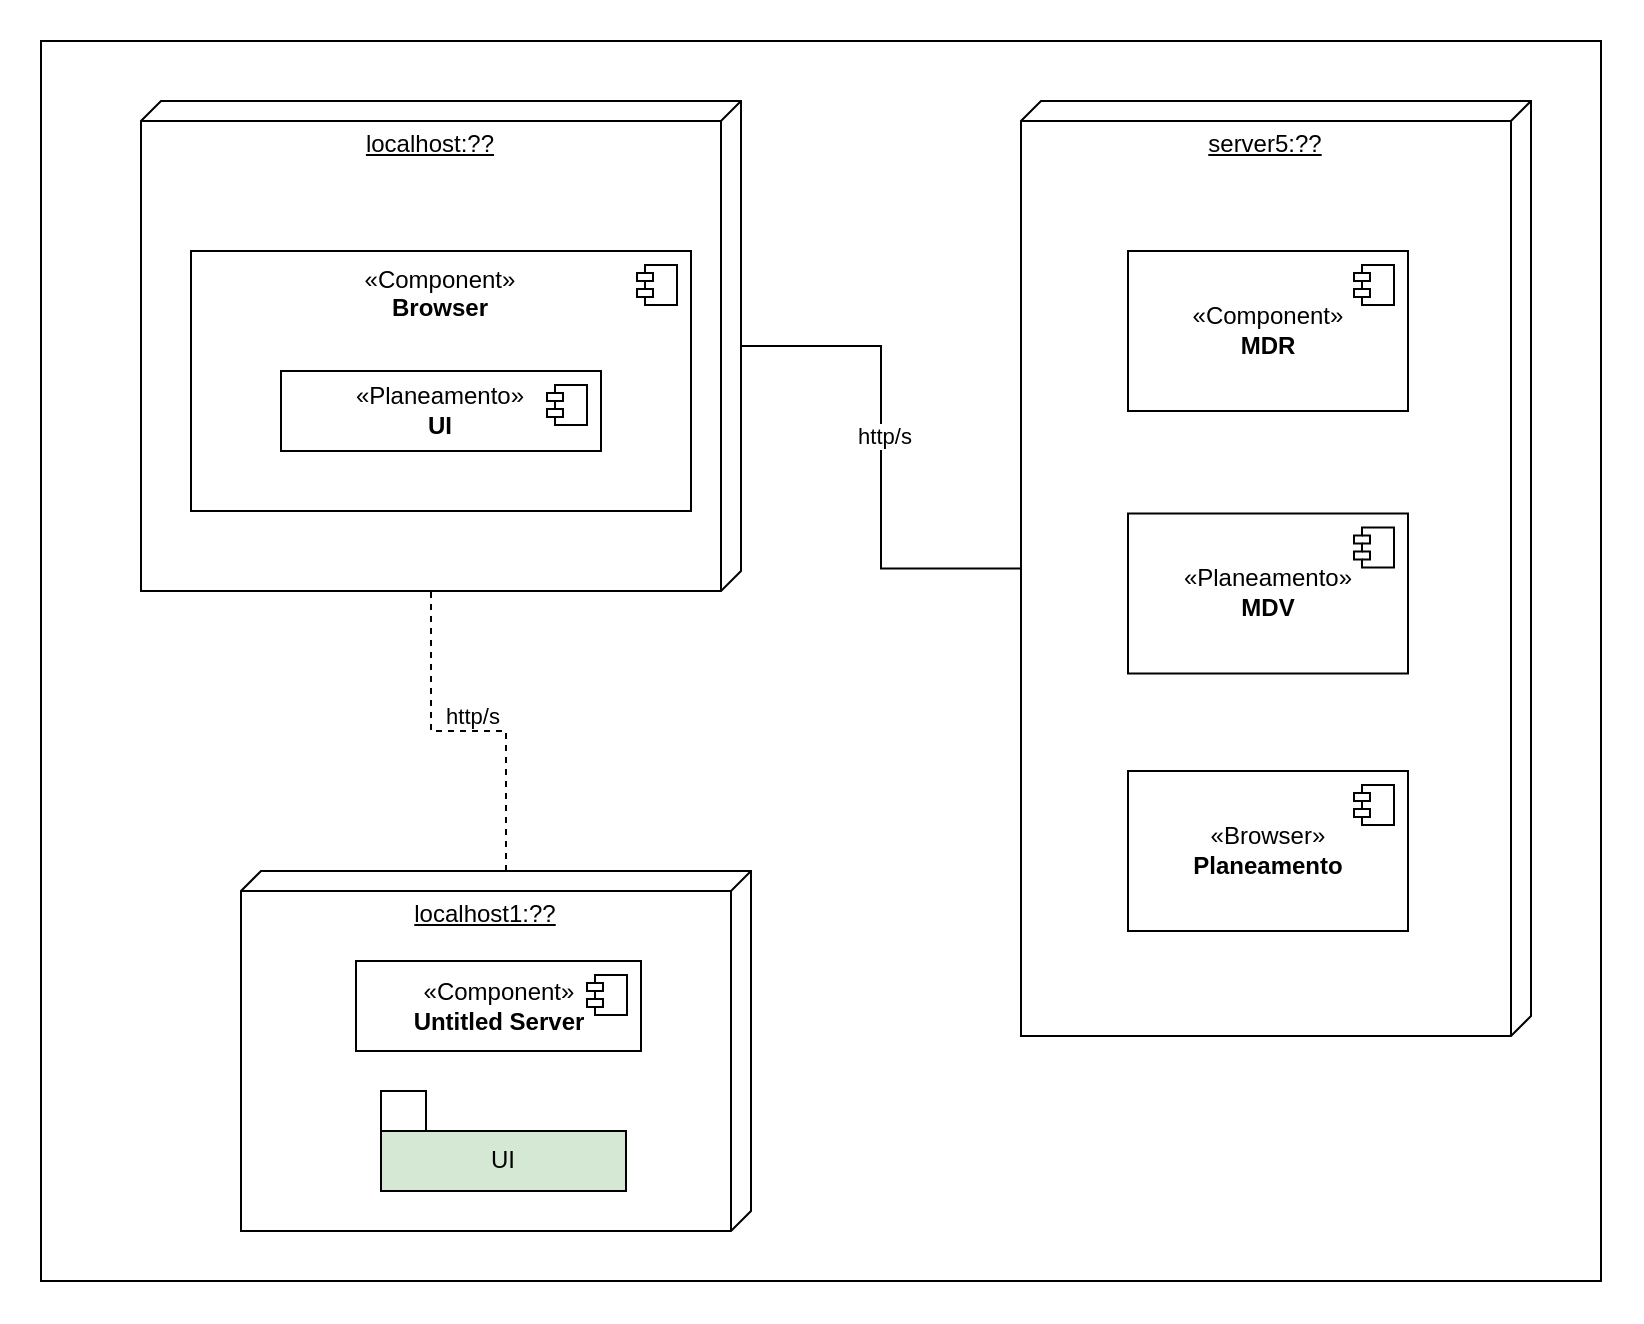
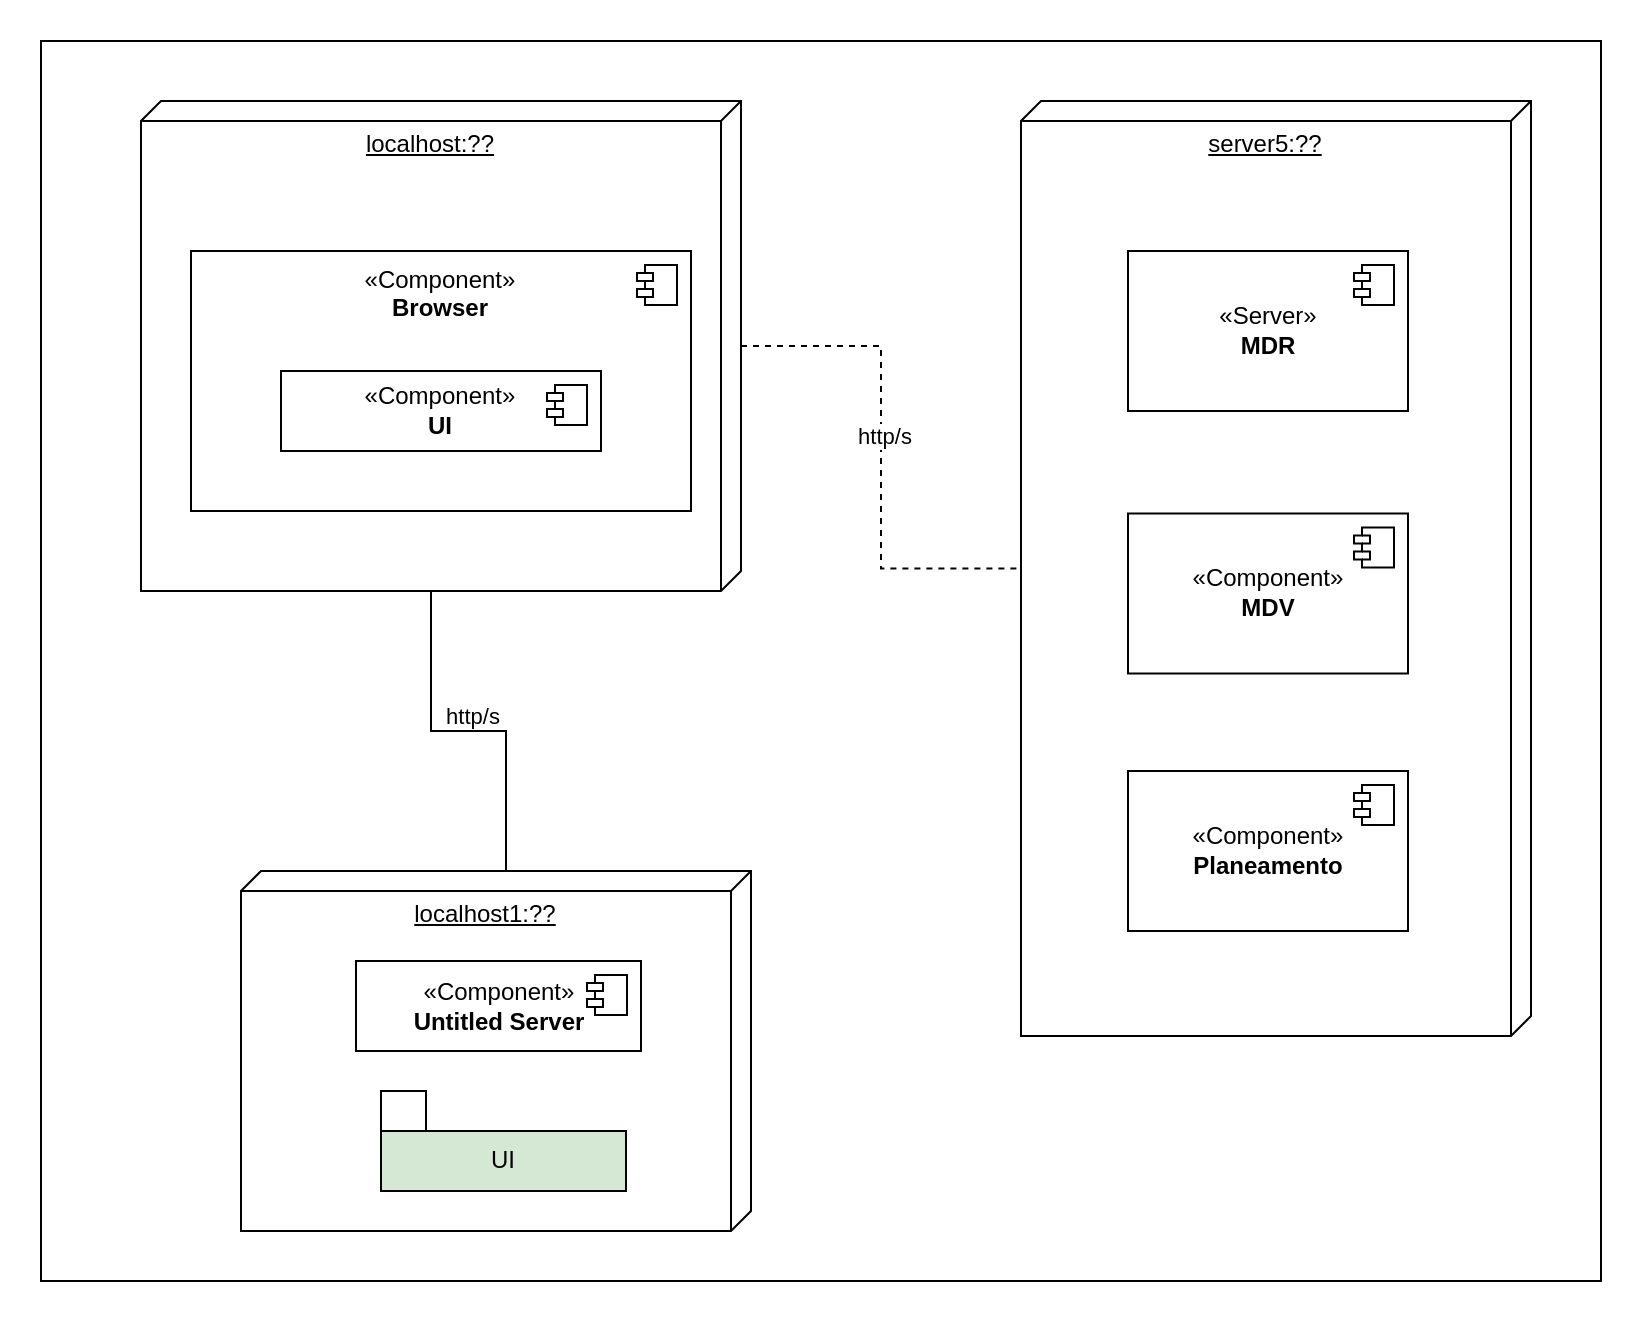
(1269, 331) -> (1269, 331)
(441, 411) -> (441, 411)
(891, 569) -> (891, 569)
(1269, 593) -> (1269, 593)
(442, 731) -> (442, 731)
(1269, 851) -> (1269, 851)
